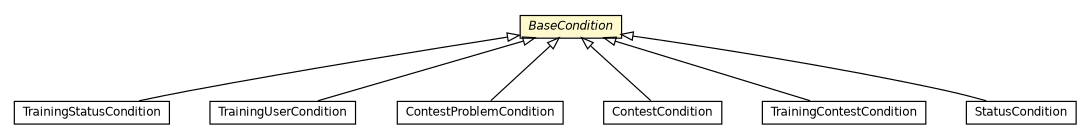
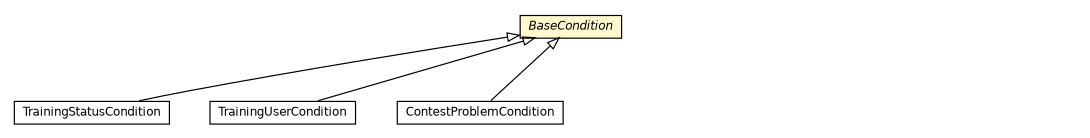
(662, 112) -> none
(843, 112) -> none
(1021, 112) -> none
